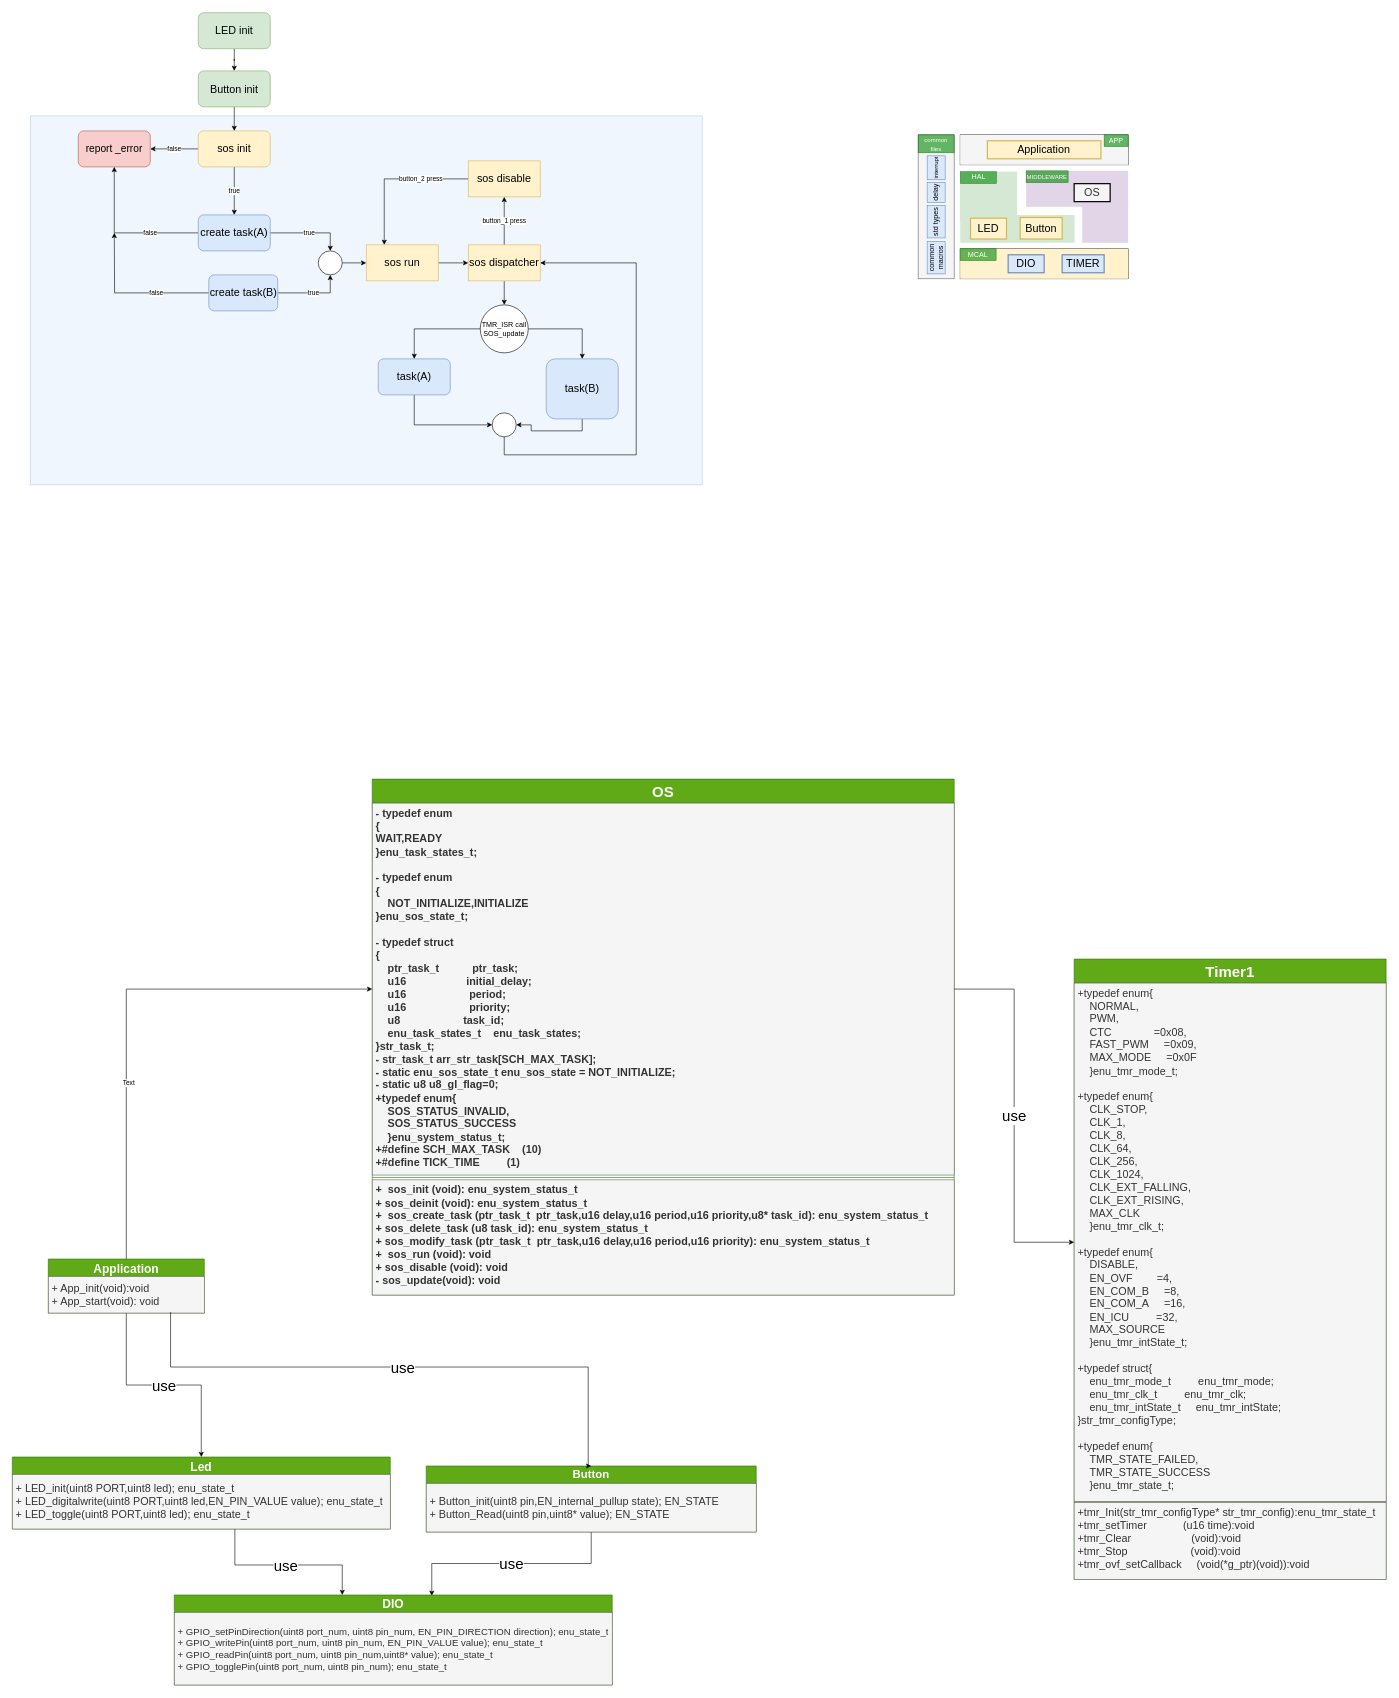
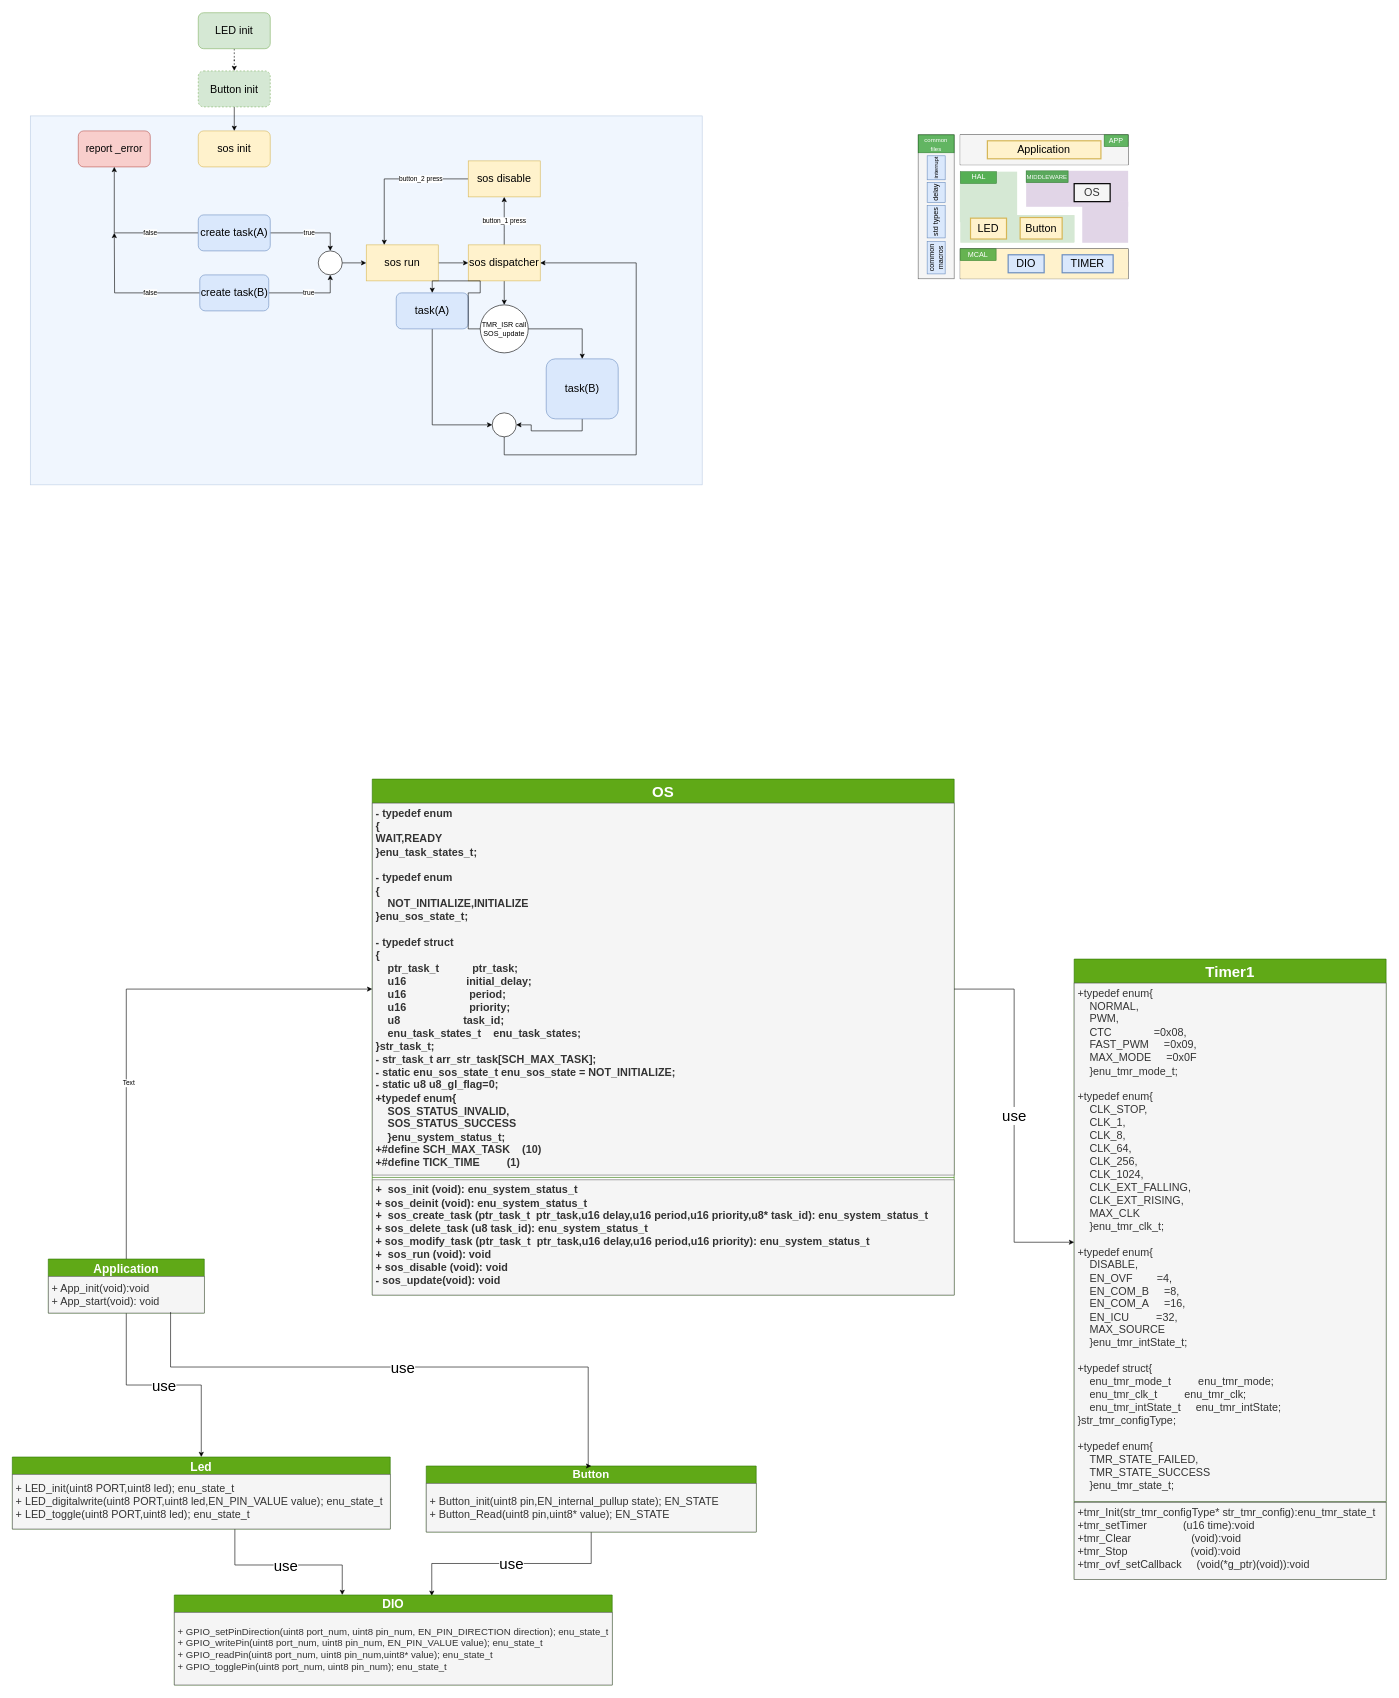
(234, 59) -> (234, 59)
(234, 89) -> (234, 89)
(174, 149) -> none
(234, 190) -> none
(1083, 264) -> (1088, 264)
(243, 293) -> (234, 293)
(414, 377) -> (432, 311)
